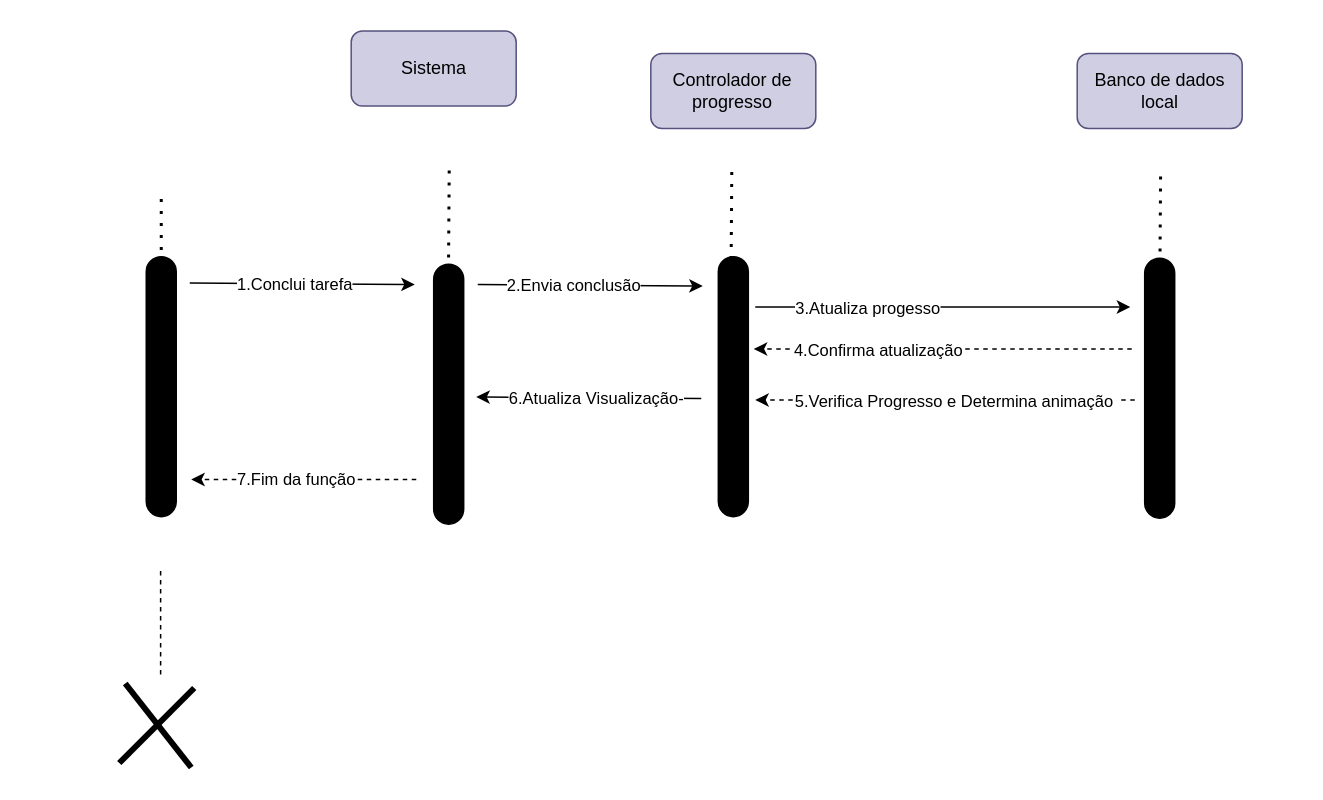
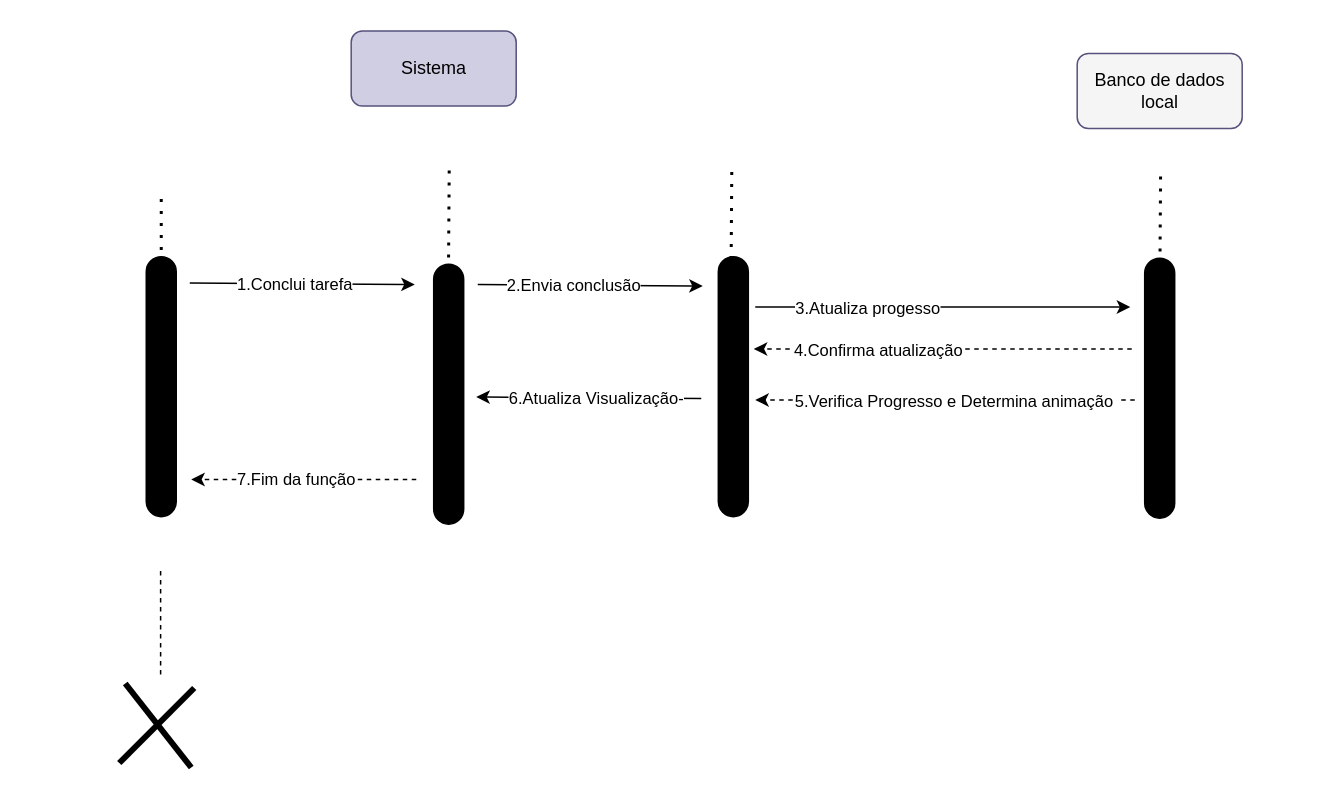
(733, 91) -> none
(1160, 91) -> (1160, 91)
